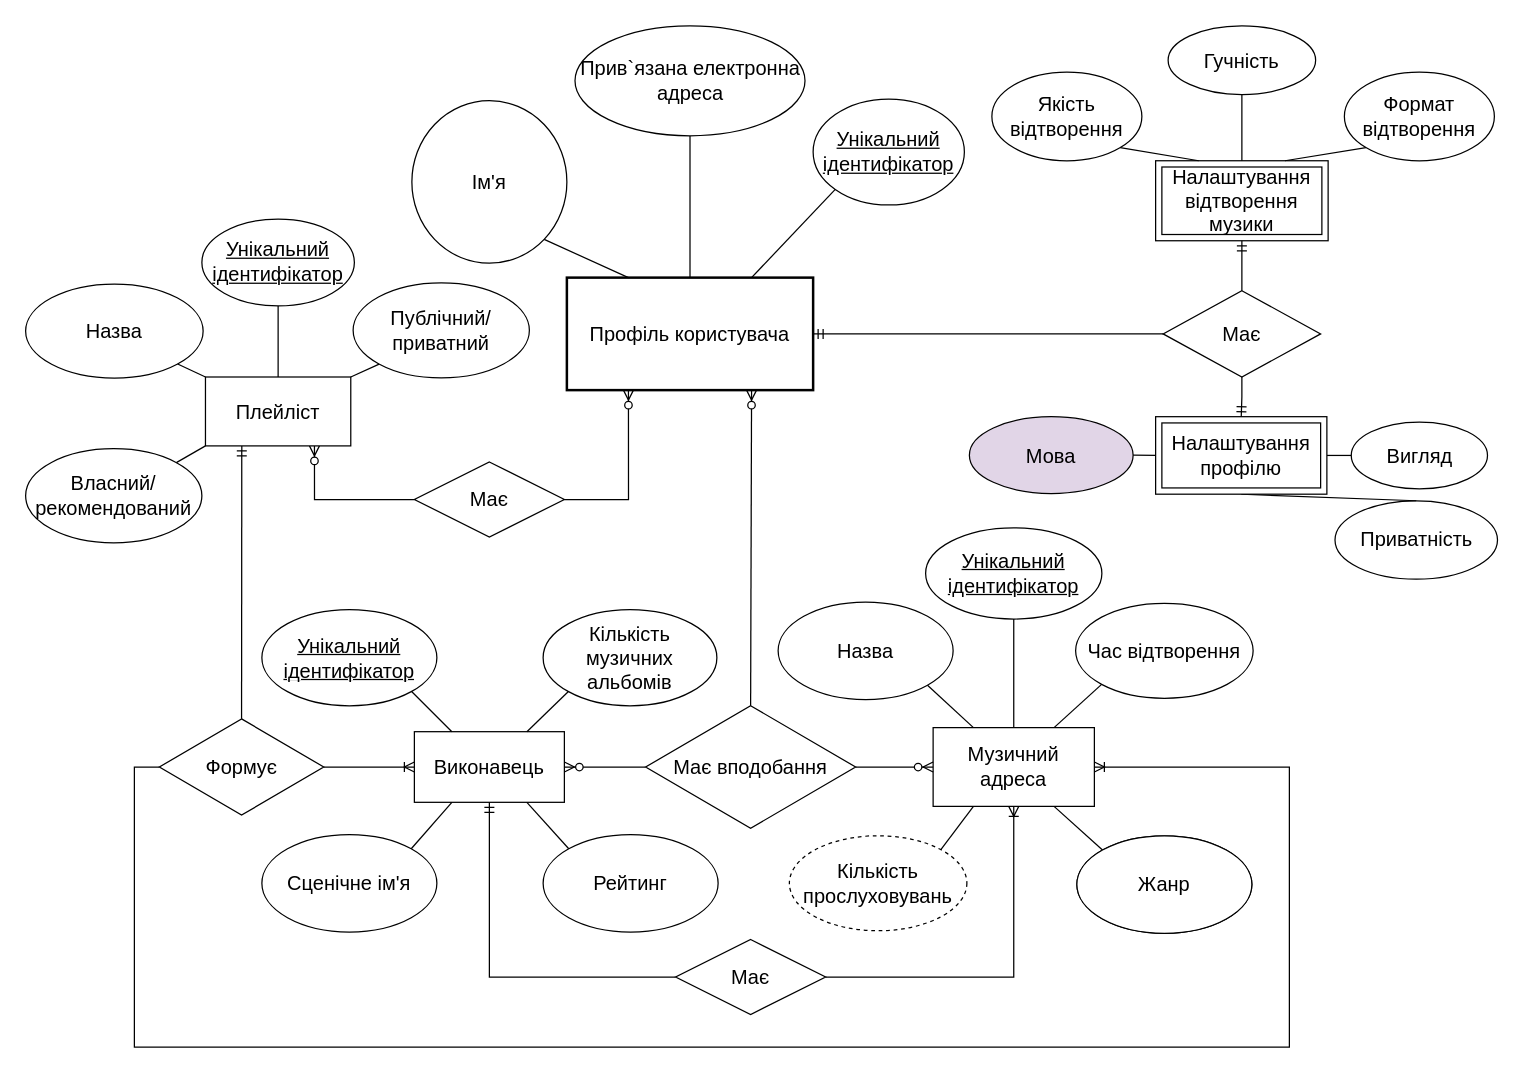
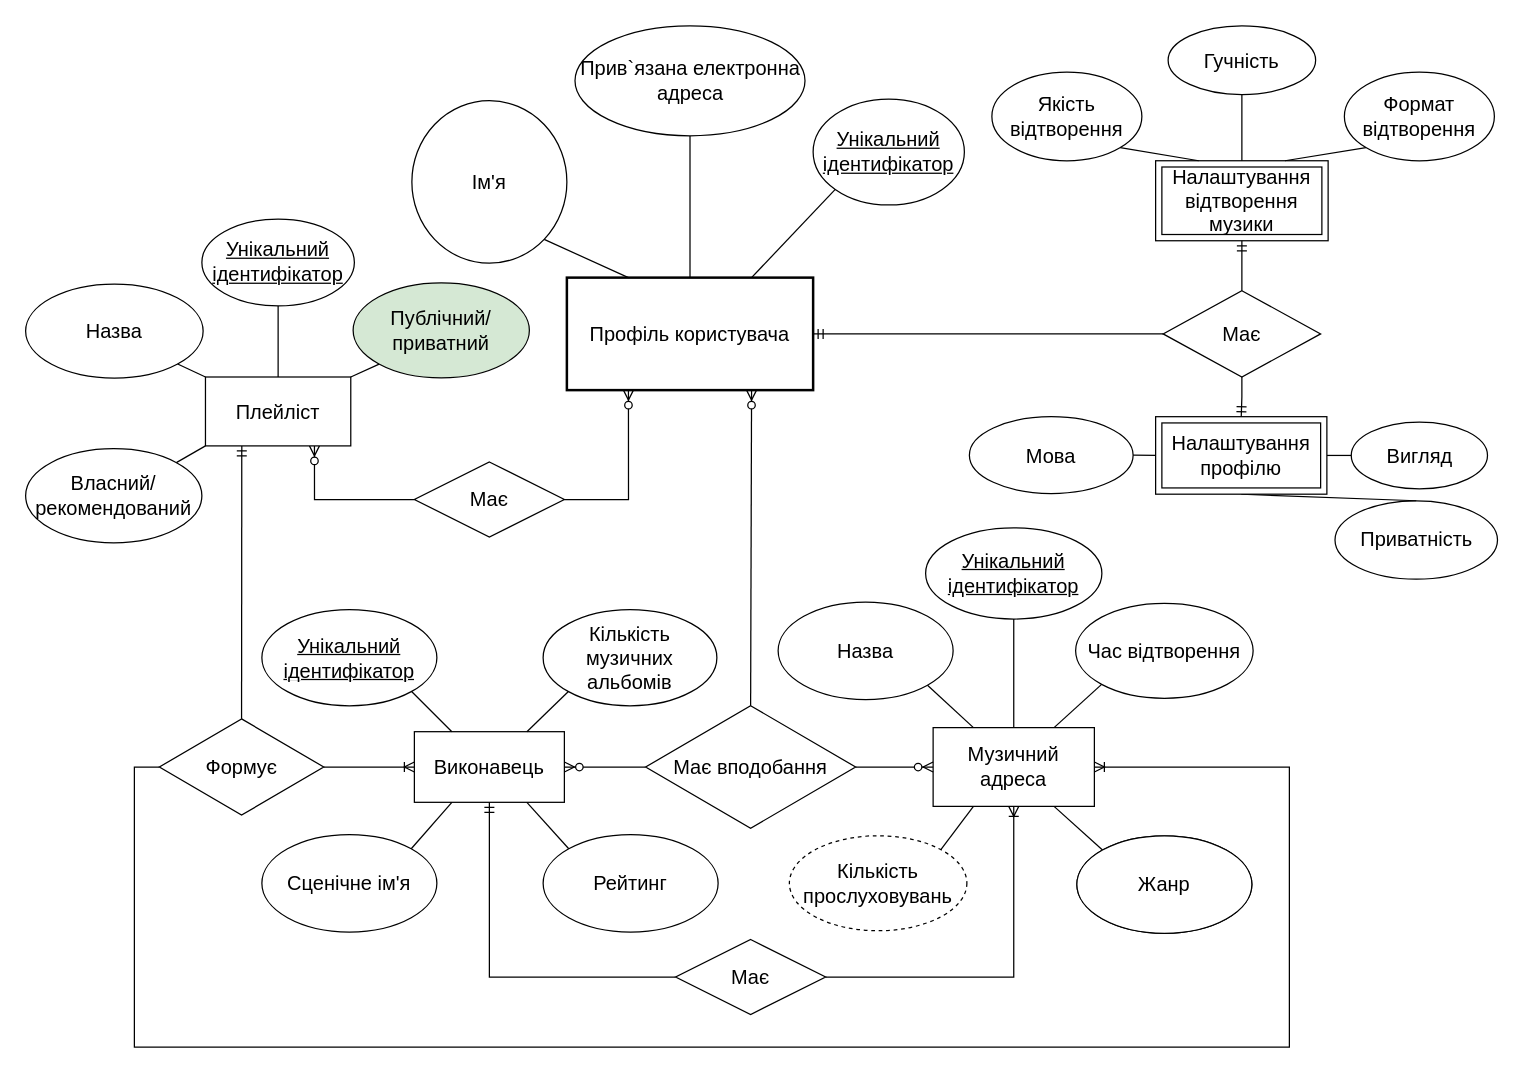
(441, 330) -> (441, 330)
(1051, 455) -> (1051, 455)
